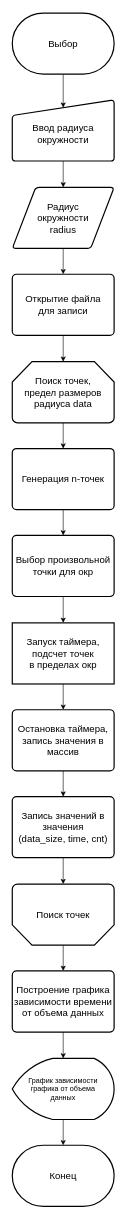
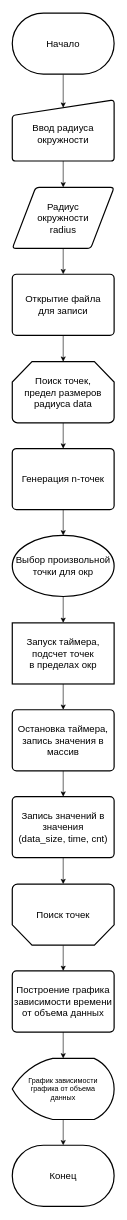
(63, 43) -> (63, 43)
(63, 566) -> (63, 566)
